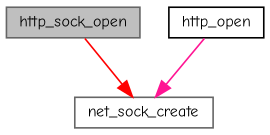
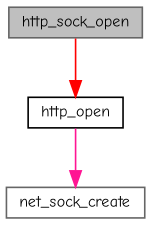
(103, 61) -> (76, 59)
